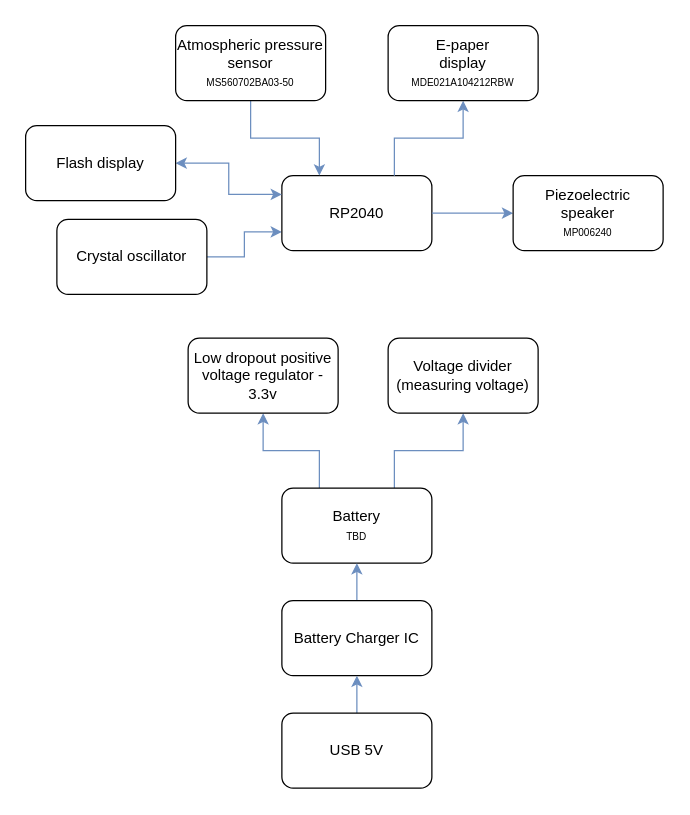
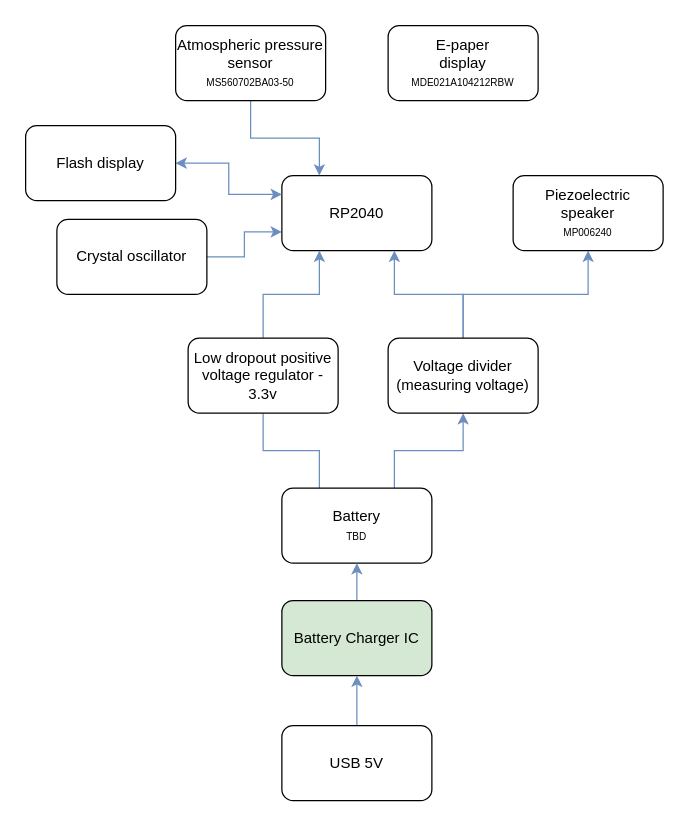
(425, 138) -> none
(469, 213) -> (544, 294)
none -> (287, 294)
none -> (411, 294)
(263, 423) -> (263, 419)
(357, 638) -> (357, 638)
(357, 751) -> (357, 763)
